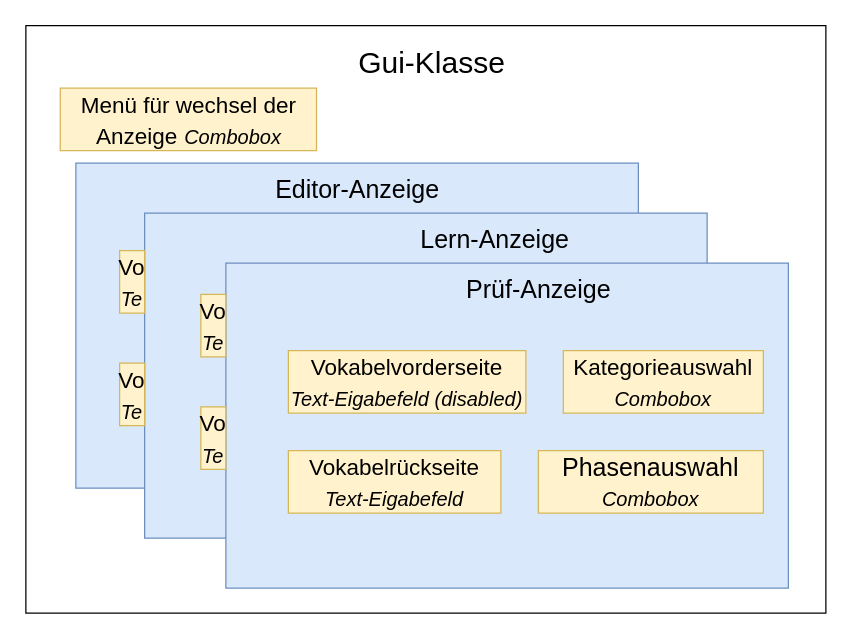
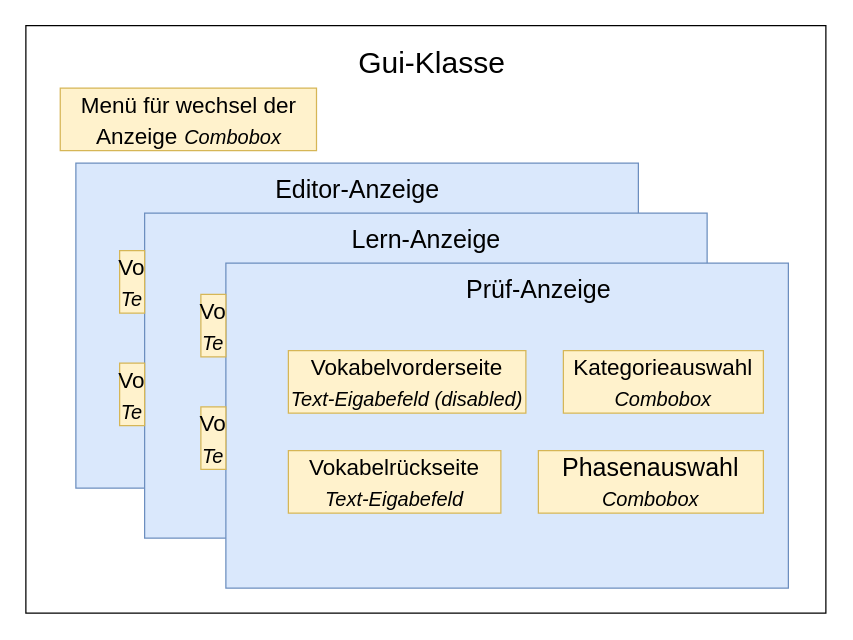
(494, 238) -> (426, 238)
